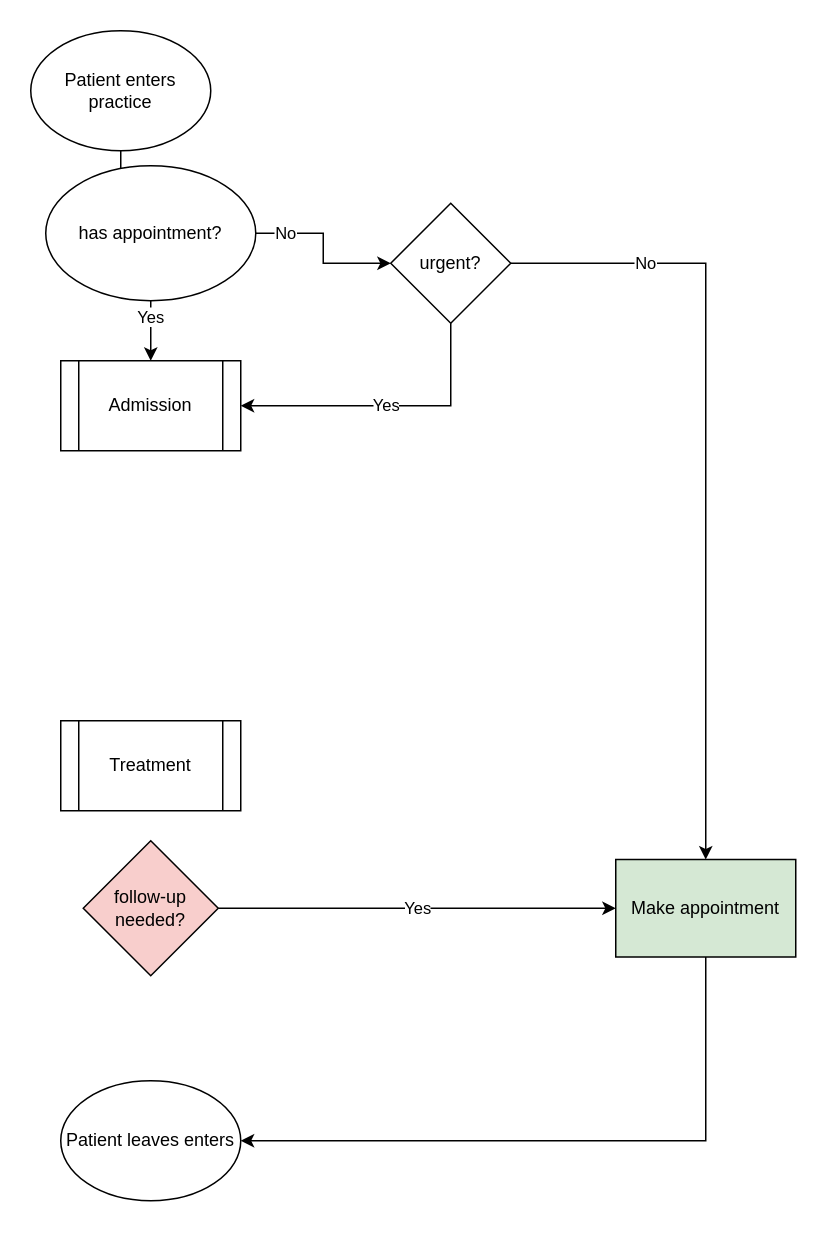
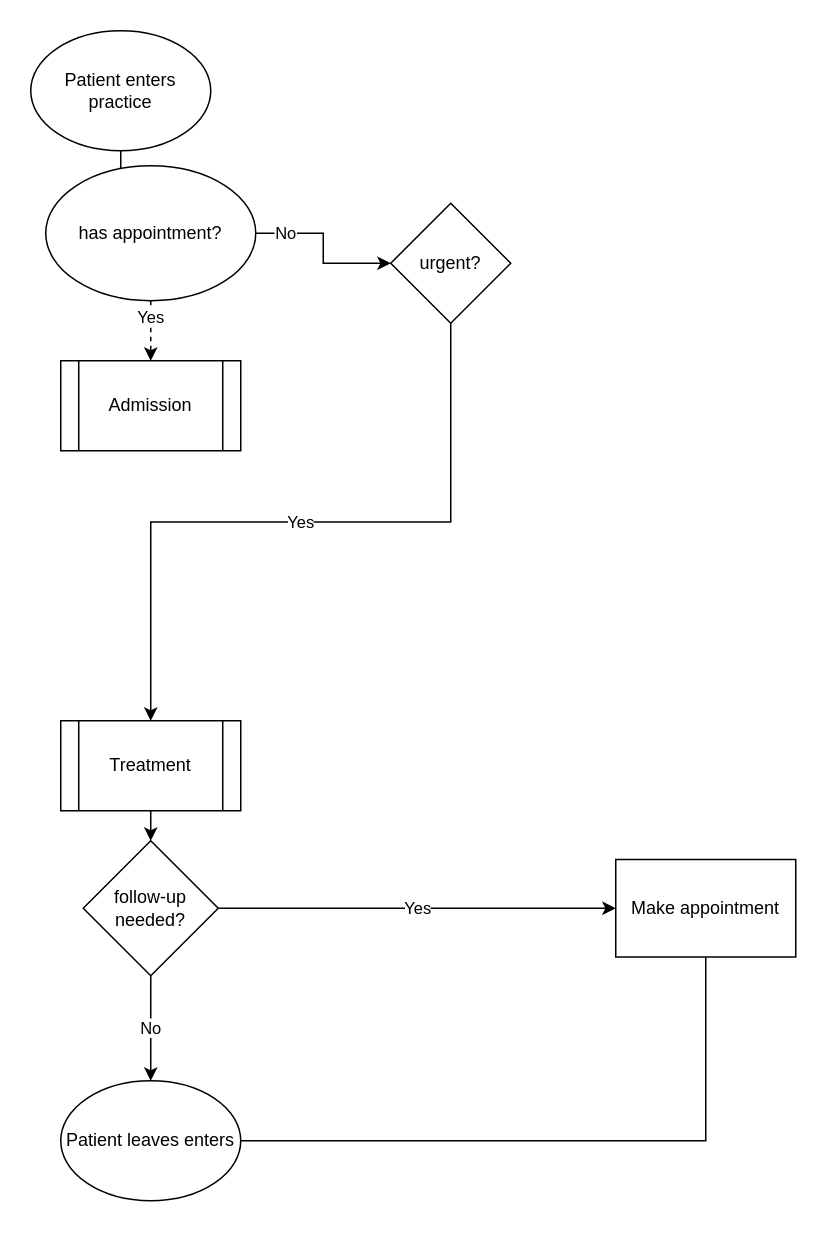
(151, 336) -> (151, 336)
(353, 406) -> (266, 522)
(706, 458) -> none
none -> (151, 821)
(151, 908) -> (151, 908)
(706, 908) -> (706, 908)
none -> (151, 1023)
(252, 1141) -> (247, 1141)
